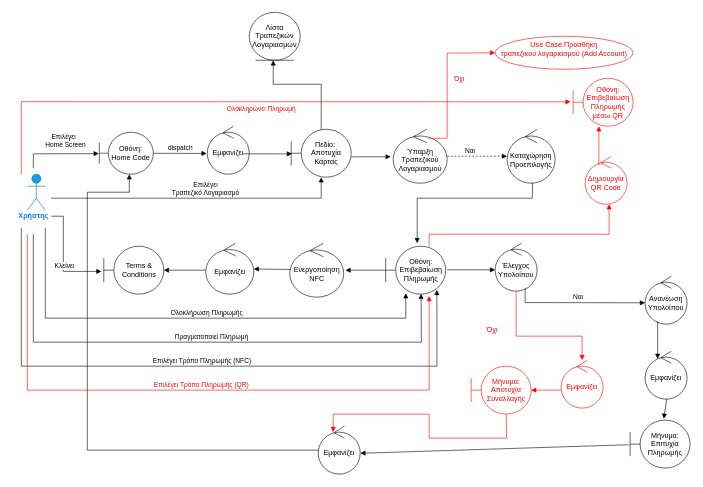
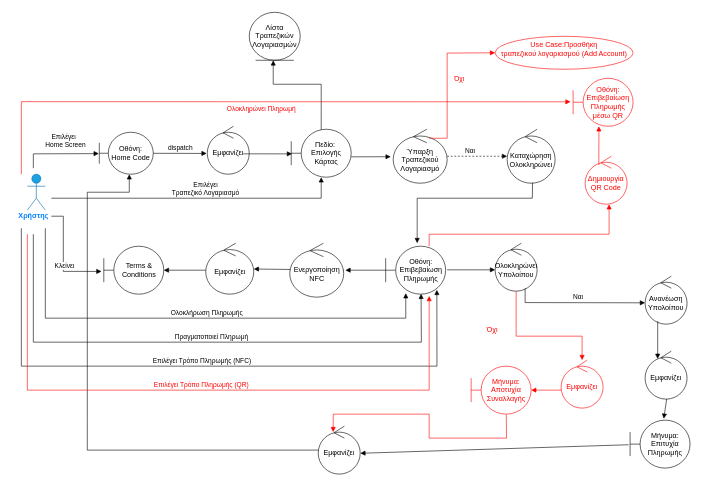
(326, 153) -> (326, 153)
(420, 160) -> (420, 160)
(531, 160) -> (531, 160)
(516, 270) -> (516, 270)
